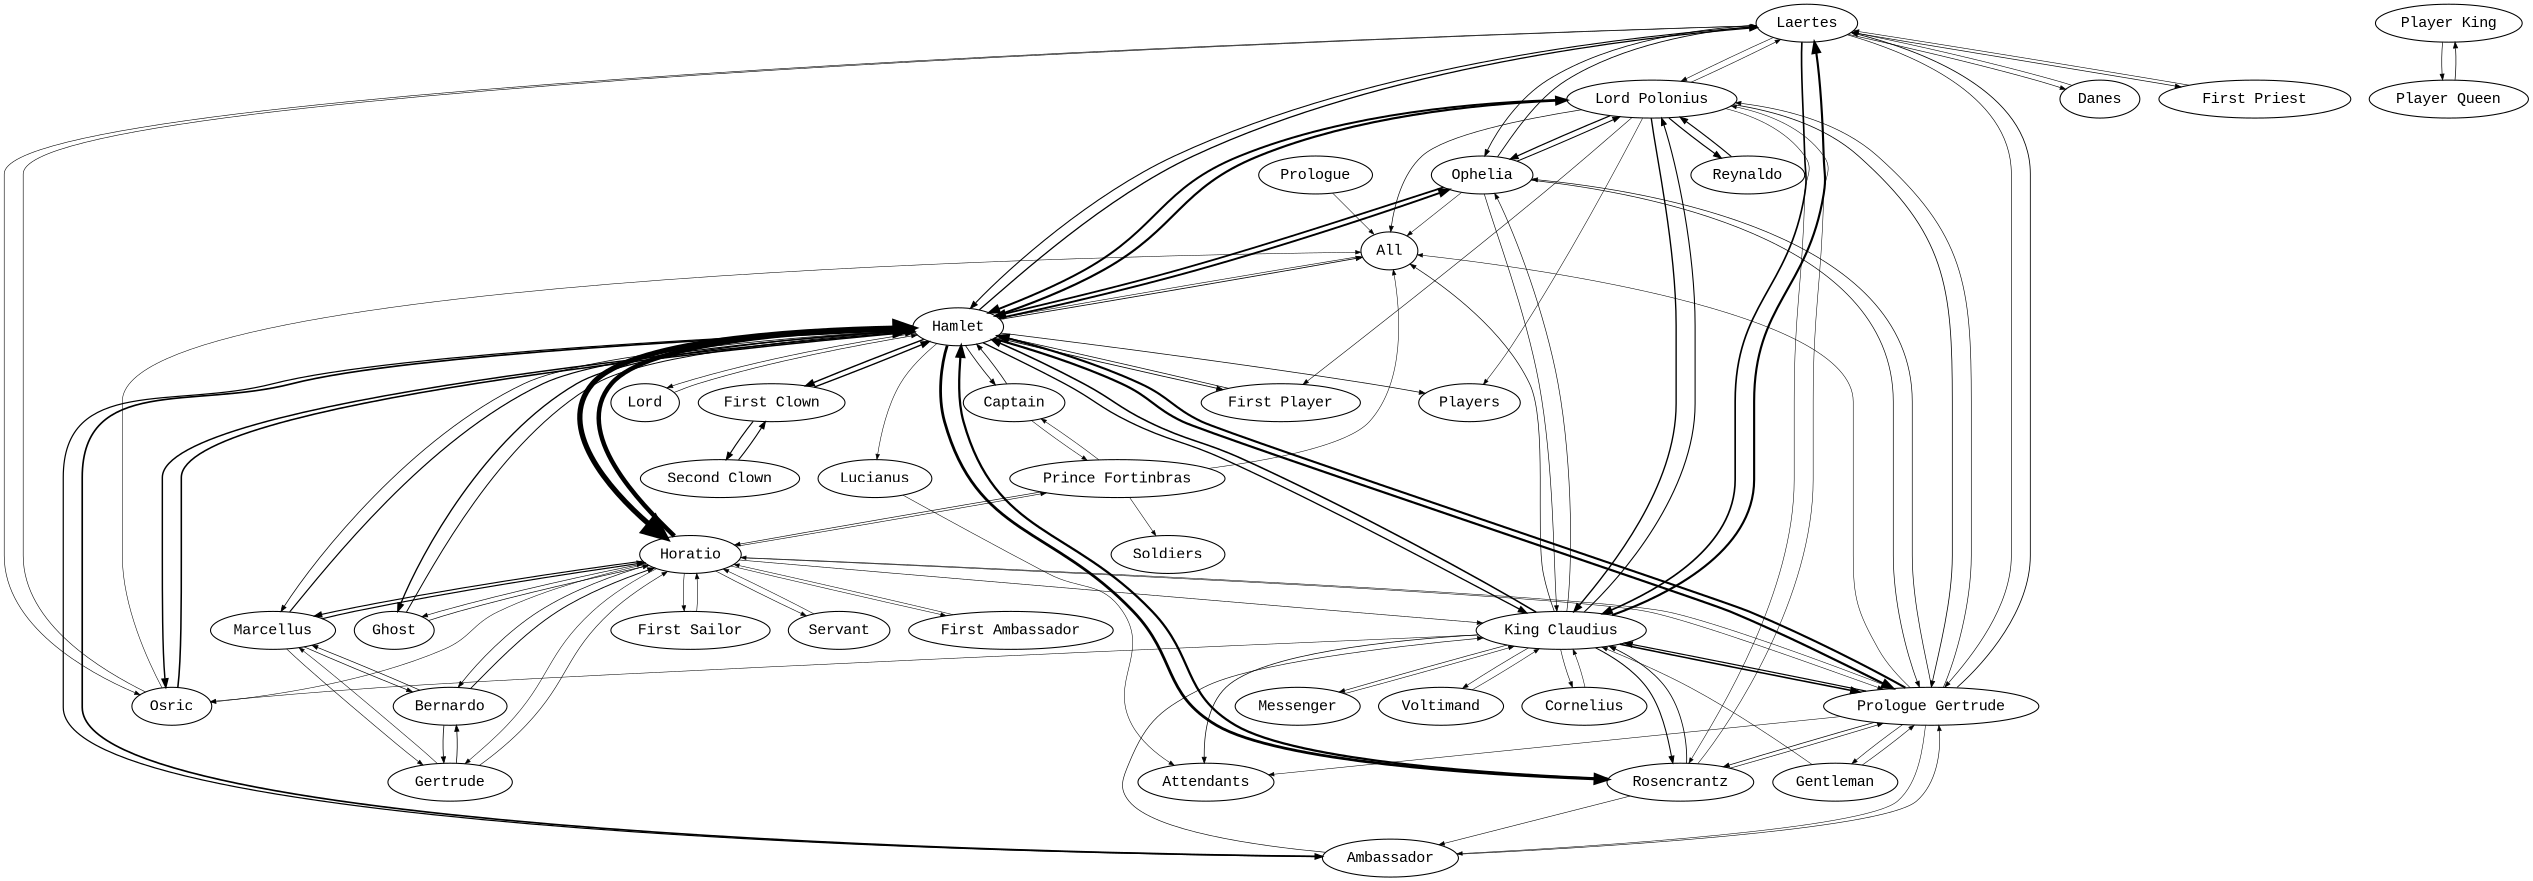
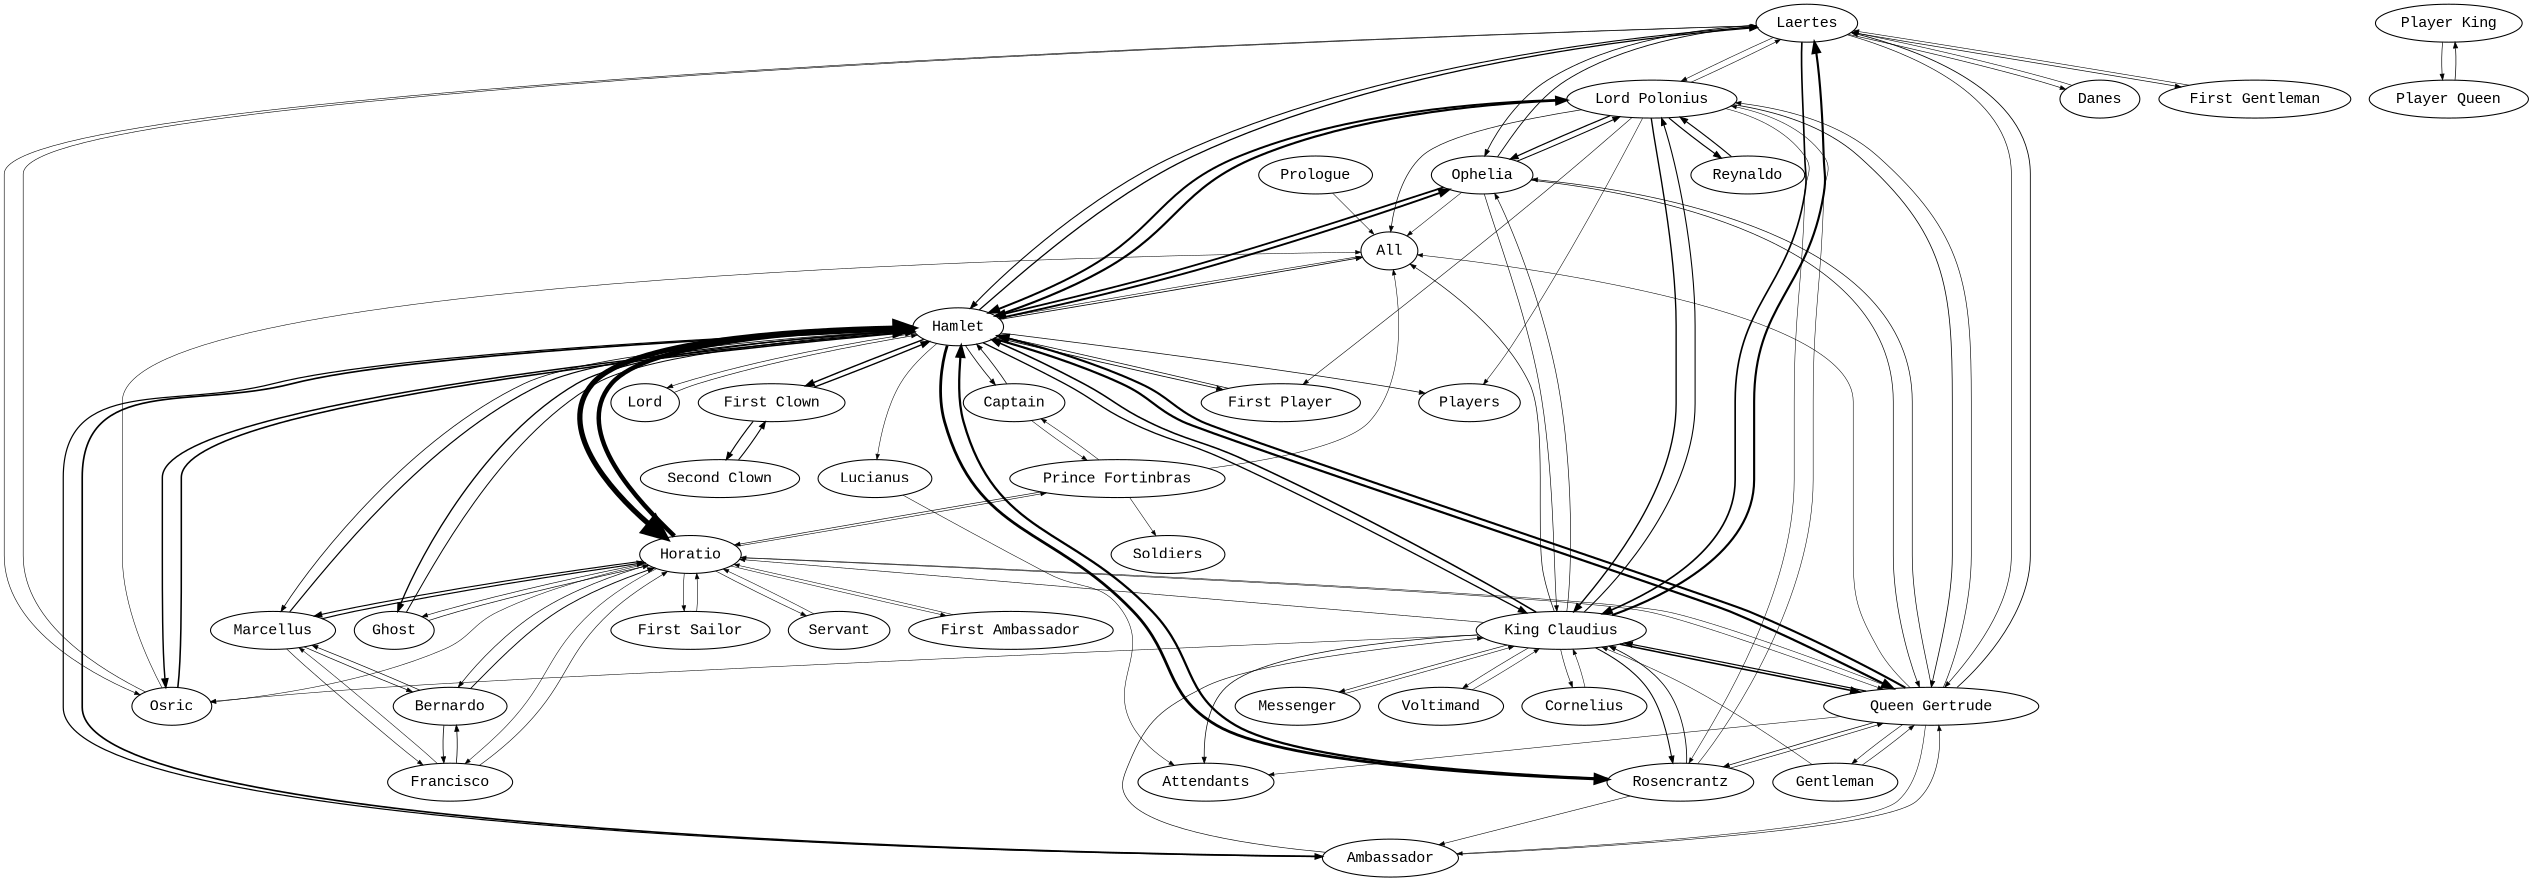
(2255, 99) -> (2255, 99)
(1145, 595) -> (1151, 594)
(1931, 706) -> (1931, 706)
(450, 782) -> (450, 782)
